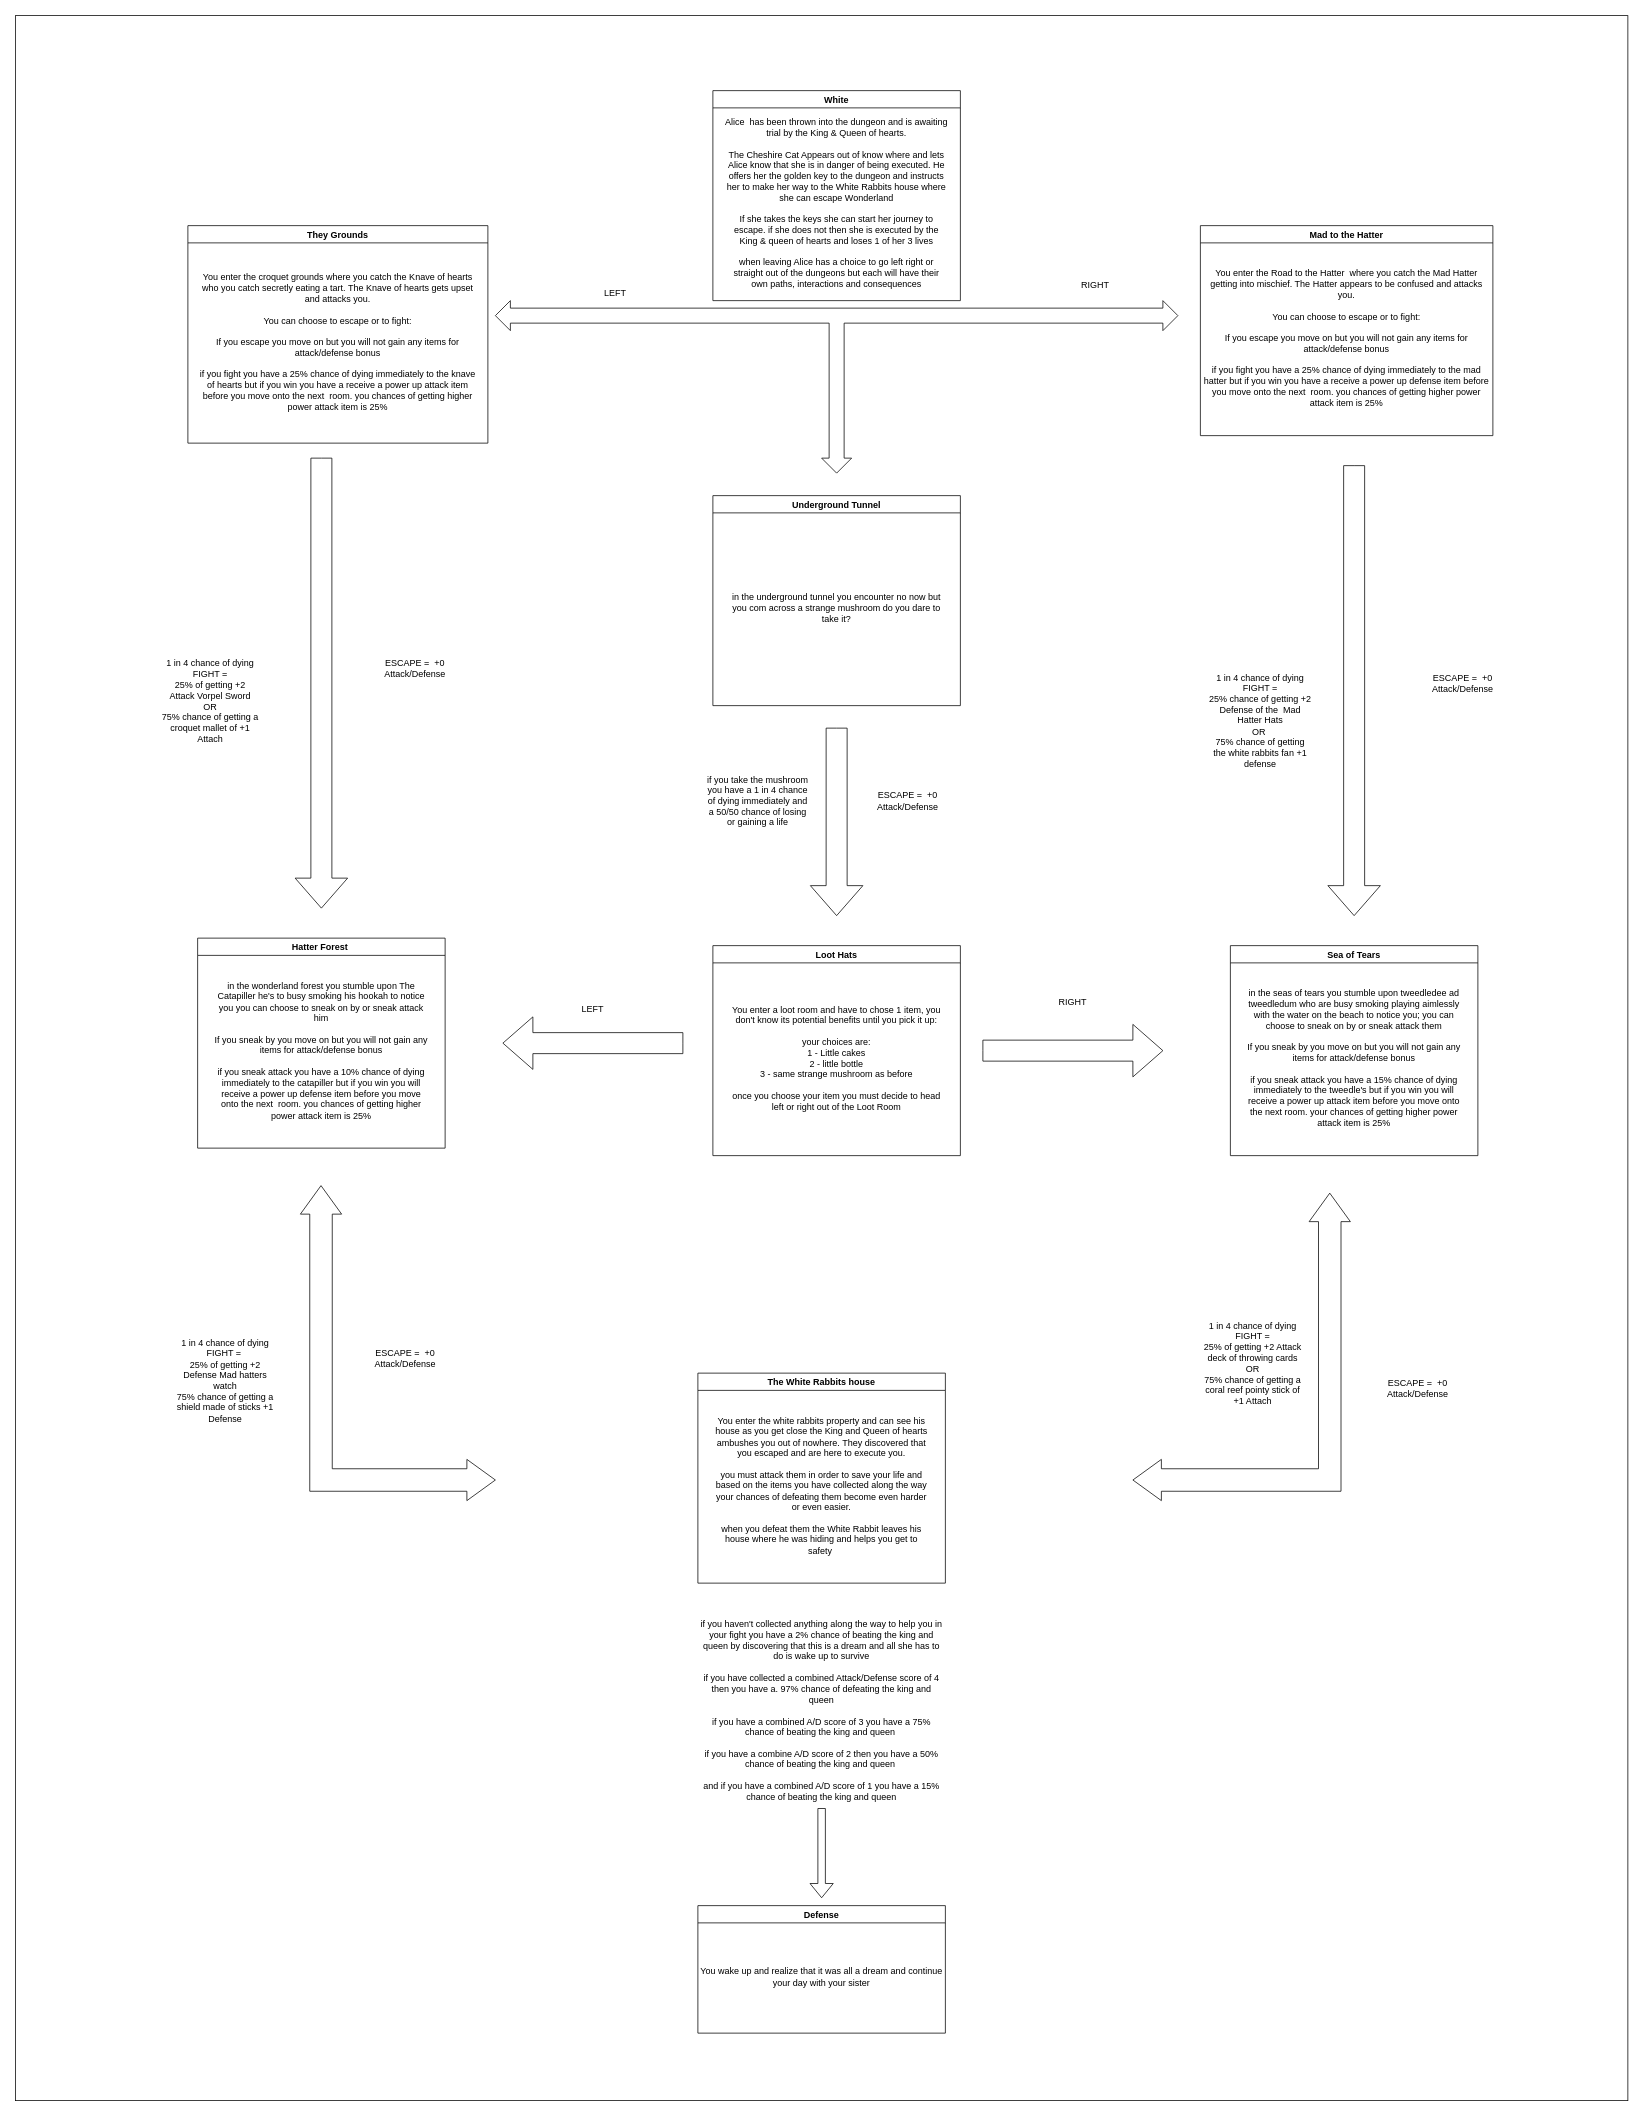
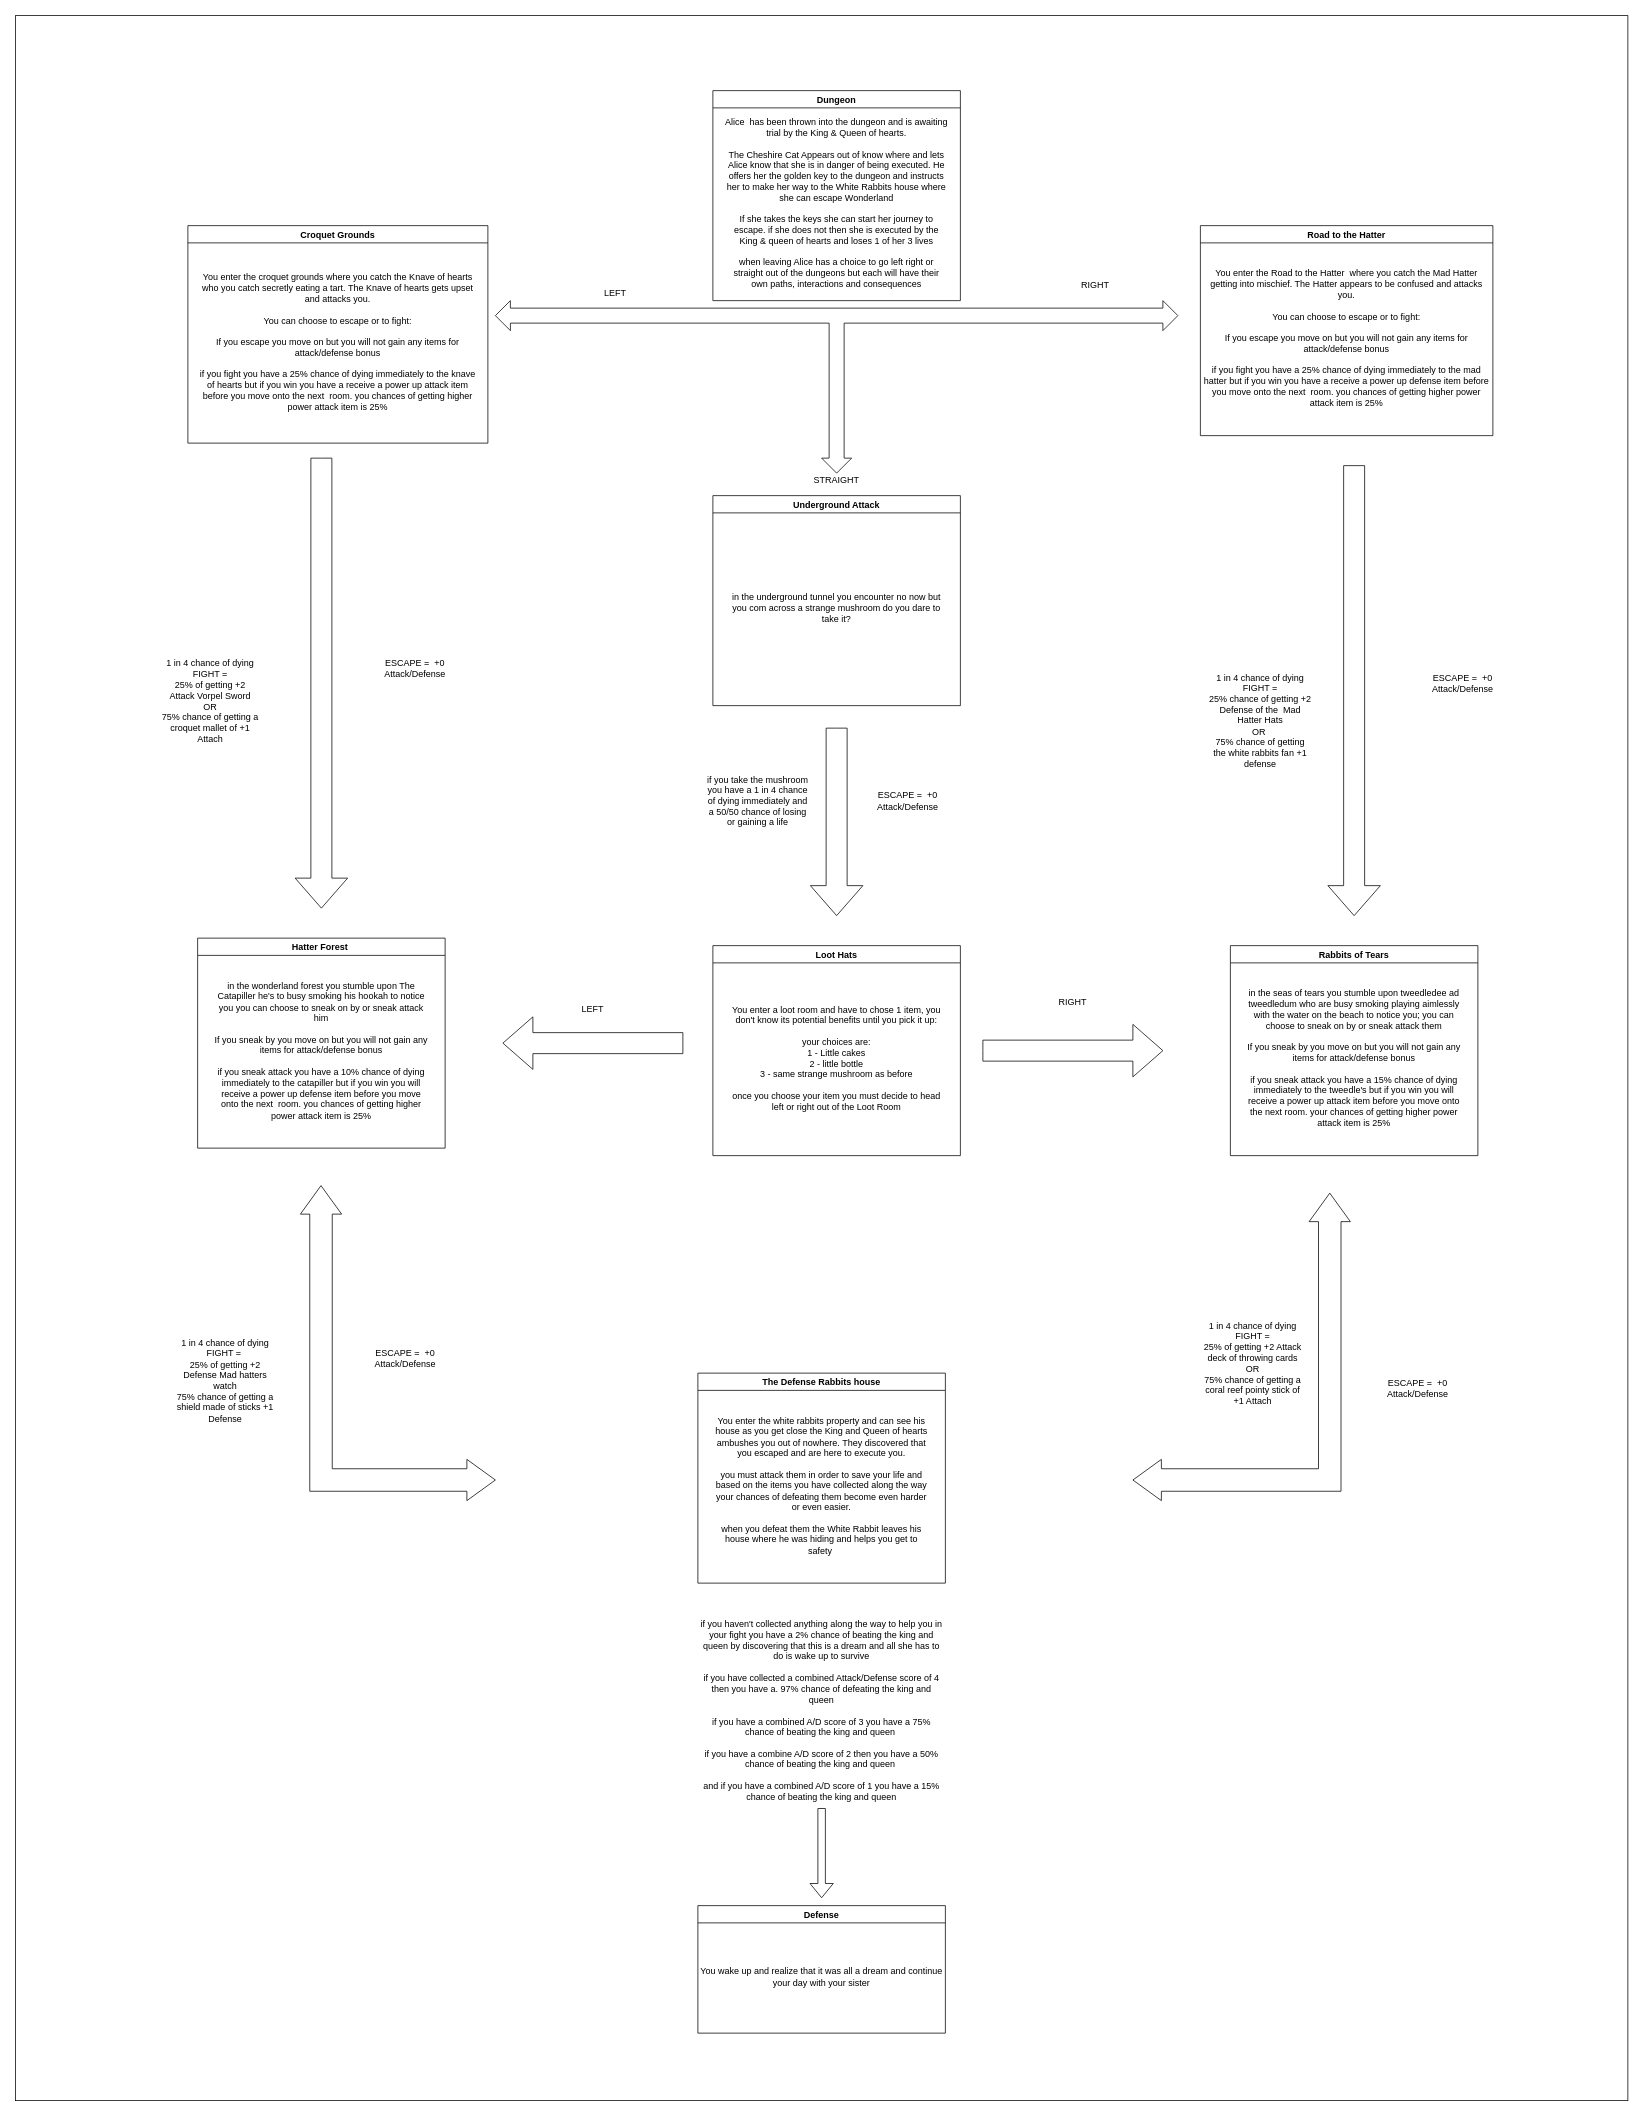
(836, 99) -> (836, 99)
(338, 234) -> (338, 234)
(1346, 234) -> (1346, 234)
none -> (837, 480)
(836, 504) -> (836, 504)
(1354, 954) -> (1354, 954)
(821, 1382) -> (821, 1382)
